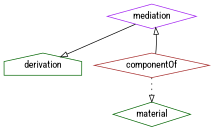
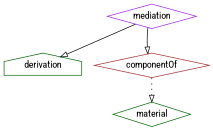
(156, 44) -> (147, 37)
